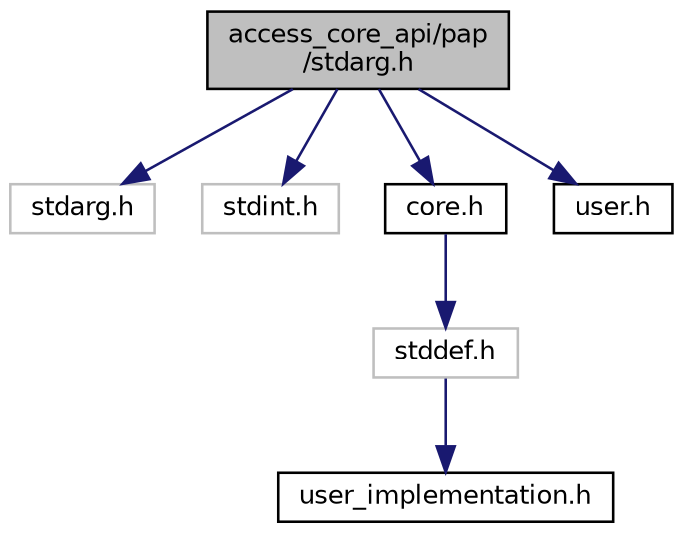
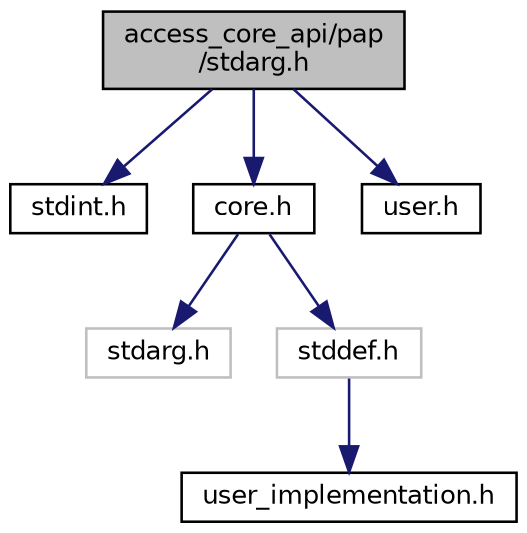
(219, 130) -> (213, 270)
(271, 209) -> (79, 209)
